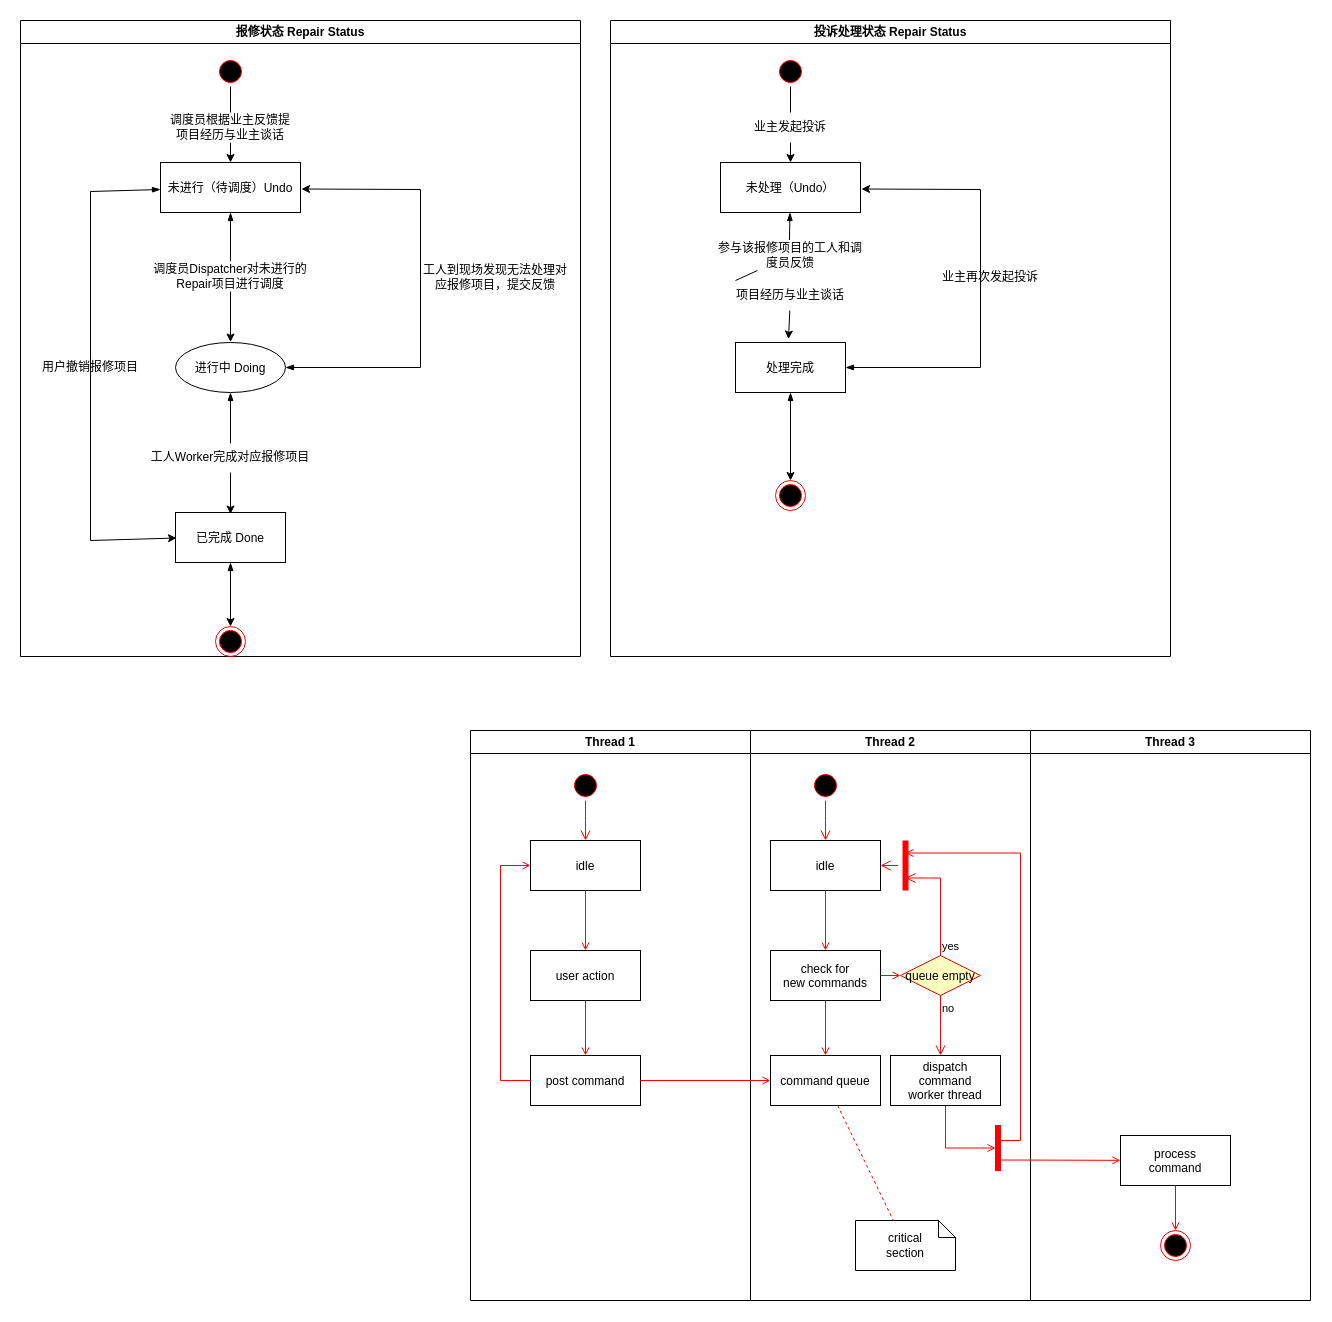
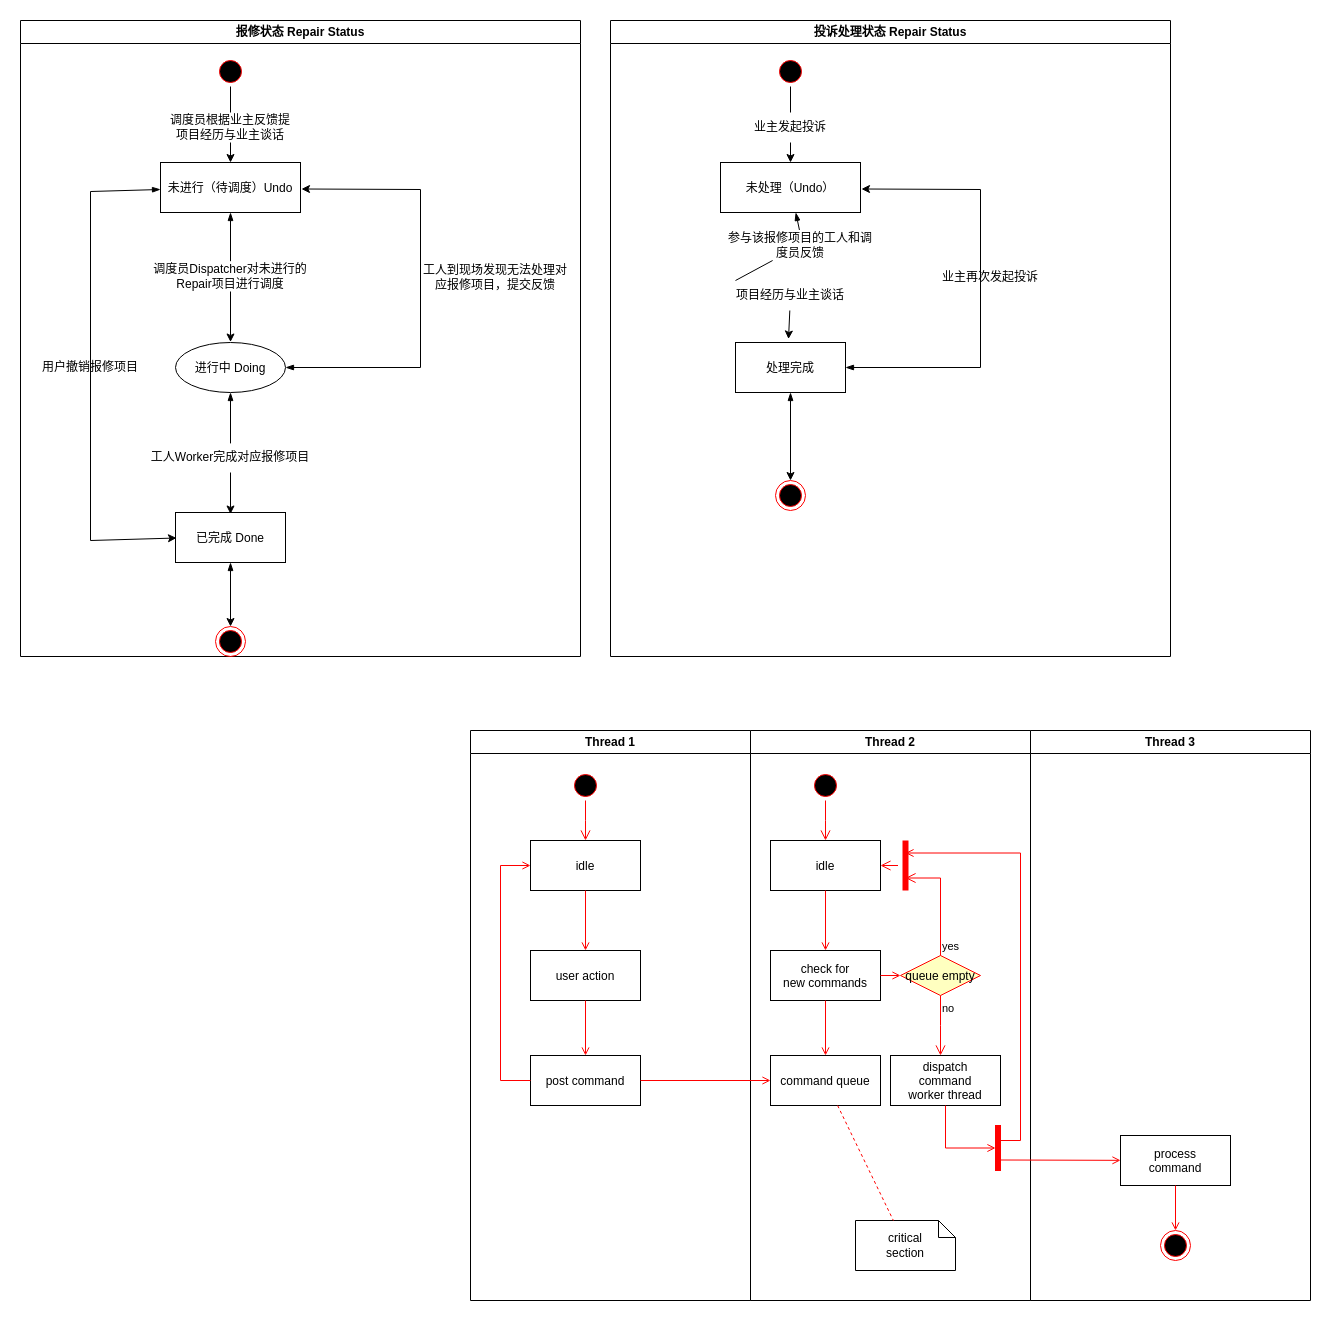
(791, 256) -> (801, 246)
